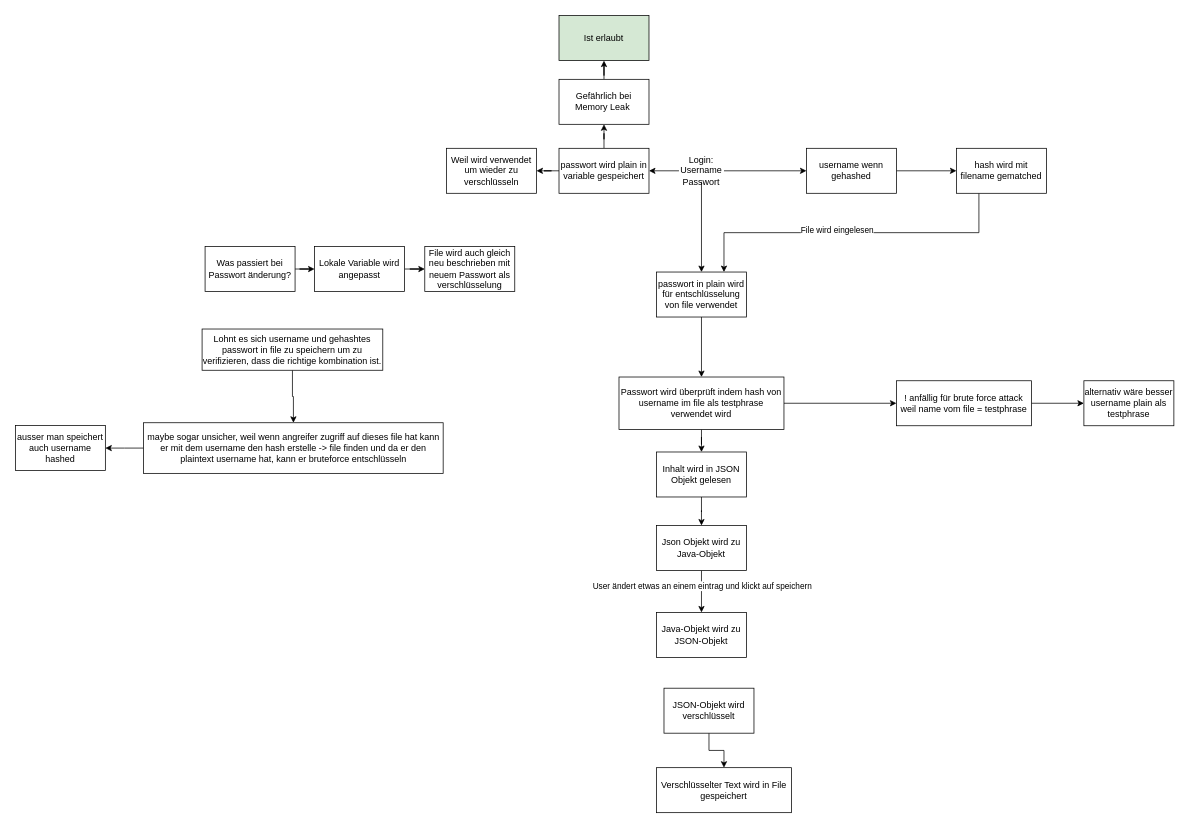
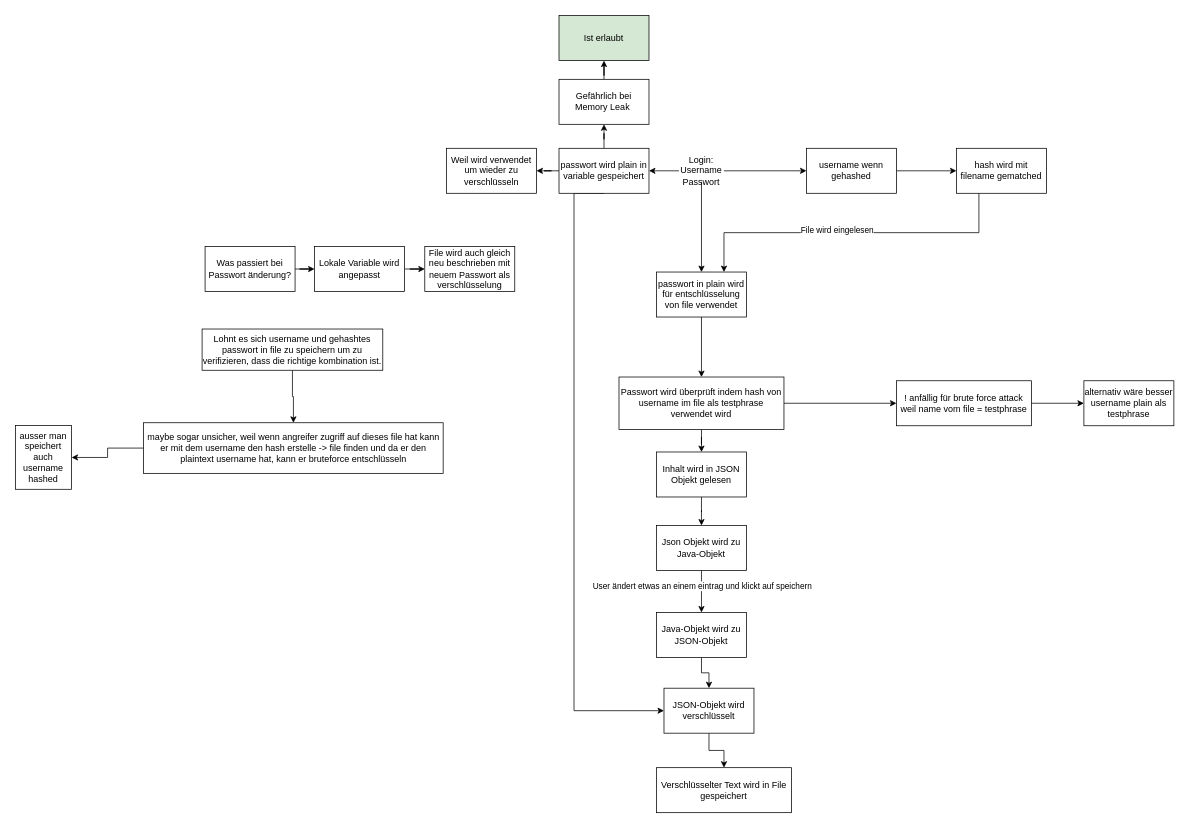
(60, 448) -> (44, 457)
none -> (703, 673)
none -> (615, 711)
